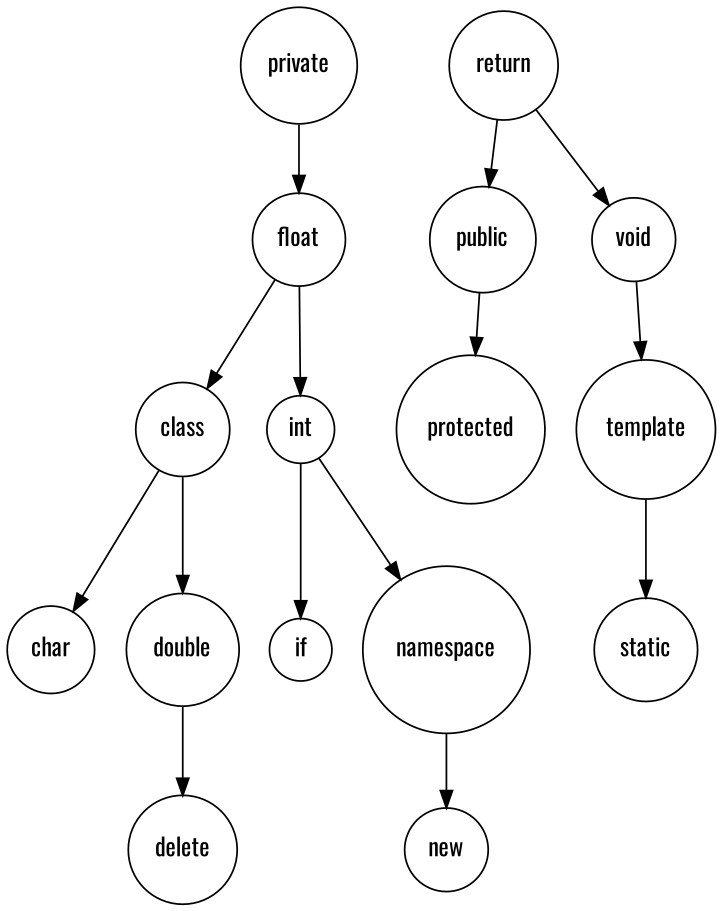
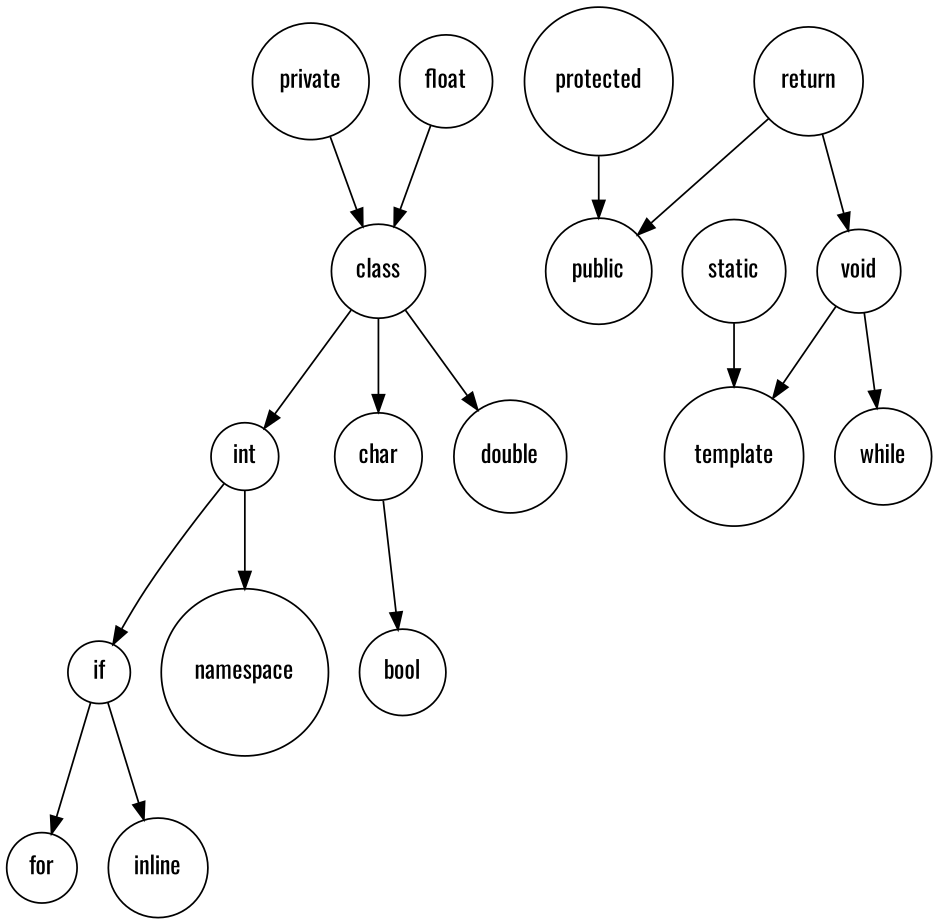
(299, 150) -> (344, 173)
(478, 315) -> (599, 178)
(300, 332) -> (313, 362)
none -> (883, 457)
(646, 540) -> (734, 346)
none -> (403, 672)
(183, 850) -> none
(446, 850) -> none
none -> (42, 868)
none -> (158, 868)
